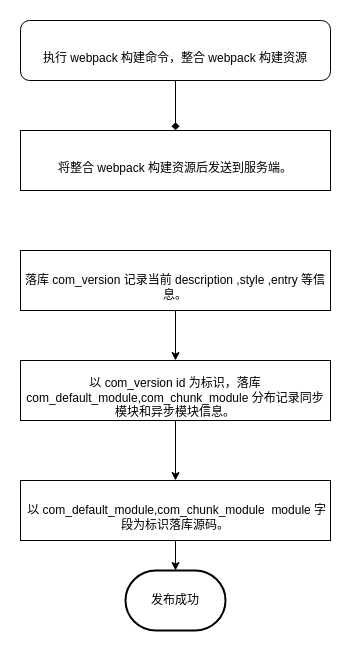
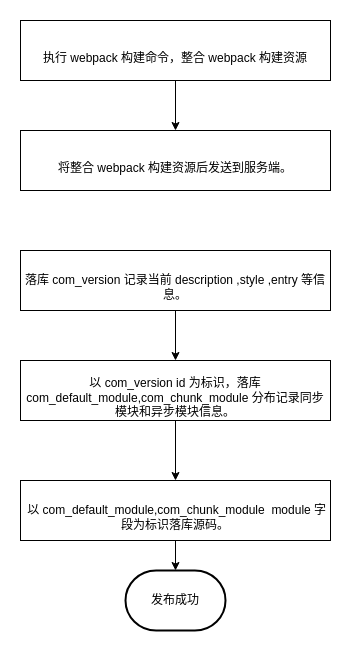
(176, 51) -> (176, 51)
(176, 121) -> (176, 122)
